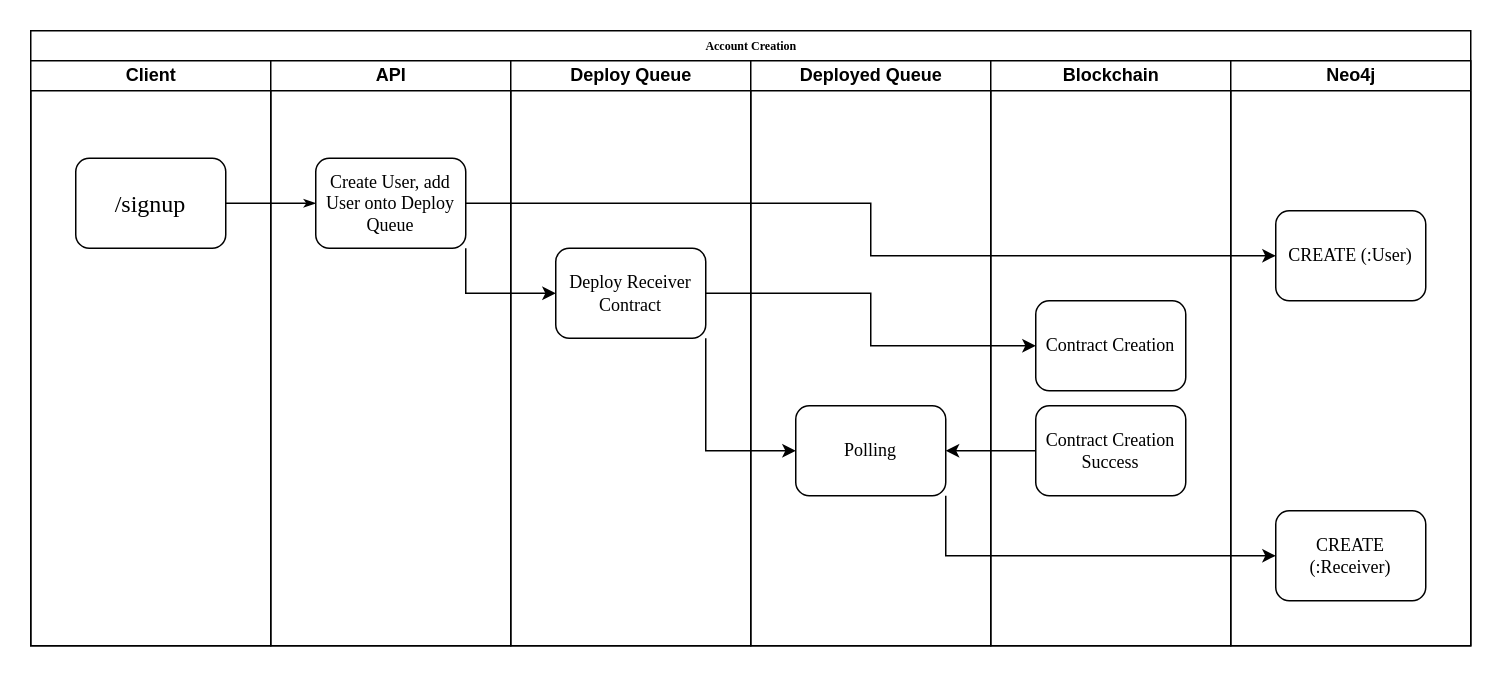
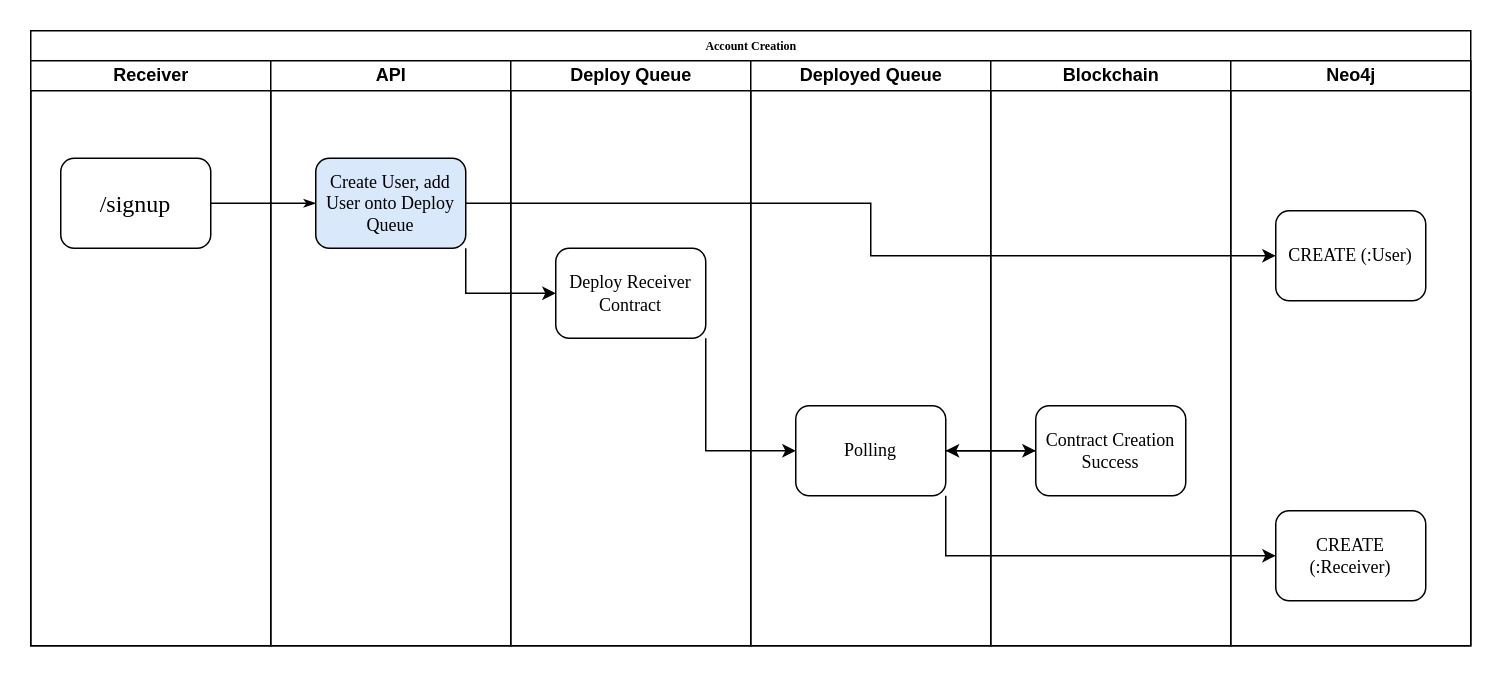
(152, 76) -> (152, 76)
(151, 203) -> (136, 203)
(391, 203) -> (391, 203)
(871, 314) -> none
(1111, 346) -> none
none -> (949, 451)
